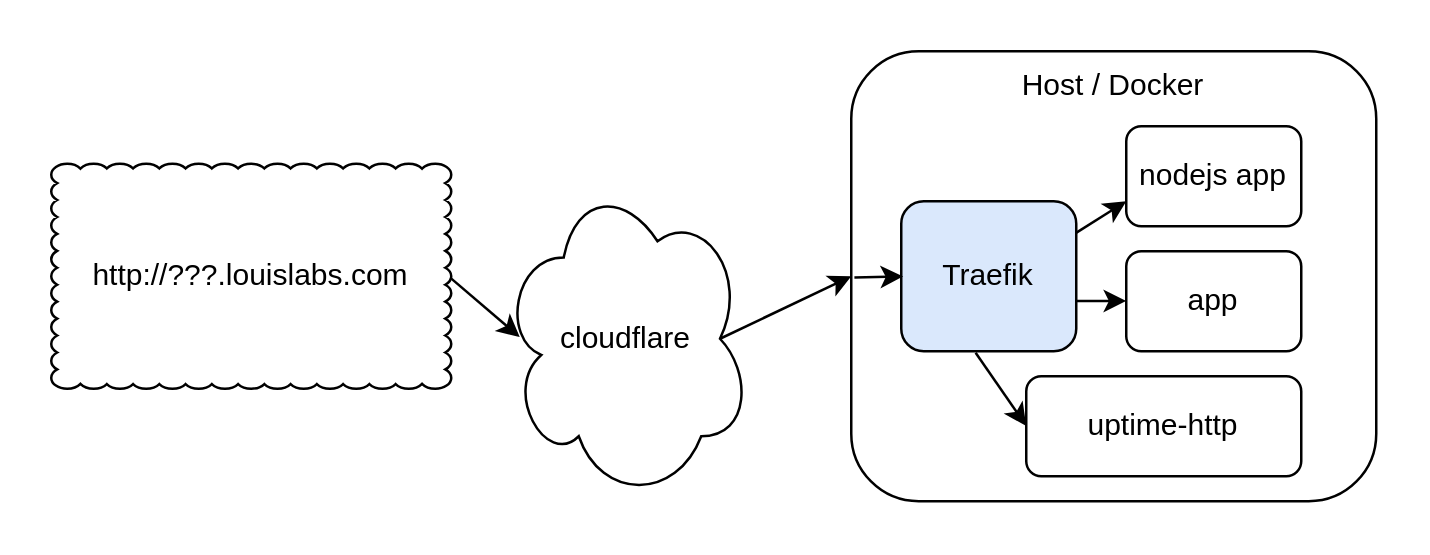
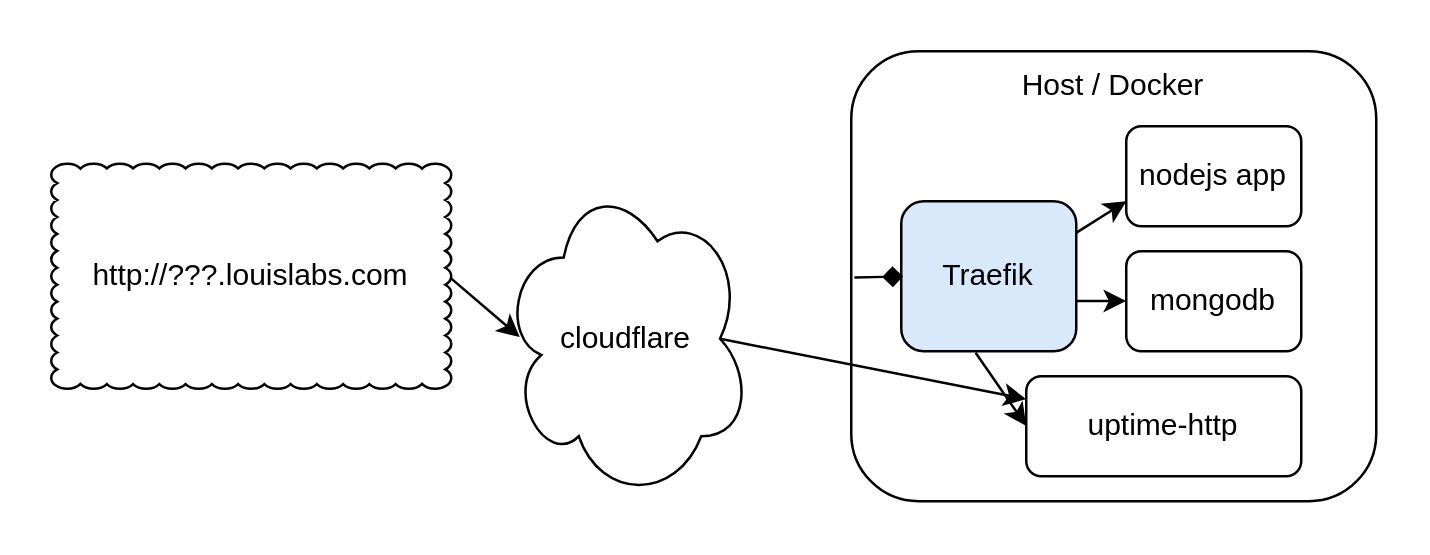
(884, 277) -> (883, 277)
(1214, 301) -> (1214, 301)
(778, 311) -> (859, 366)
